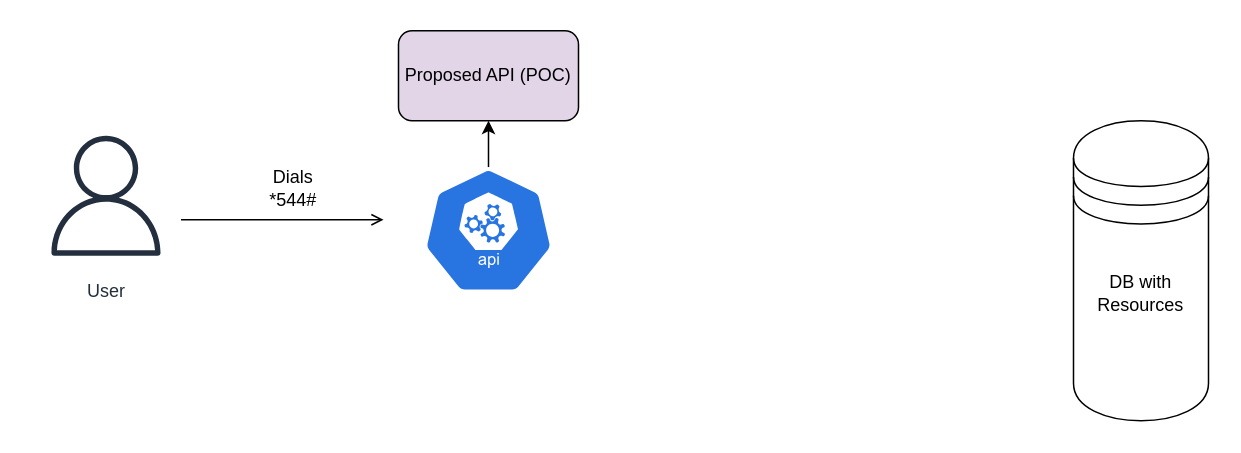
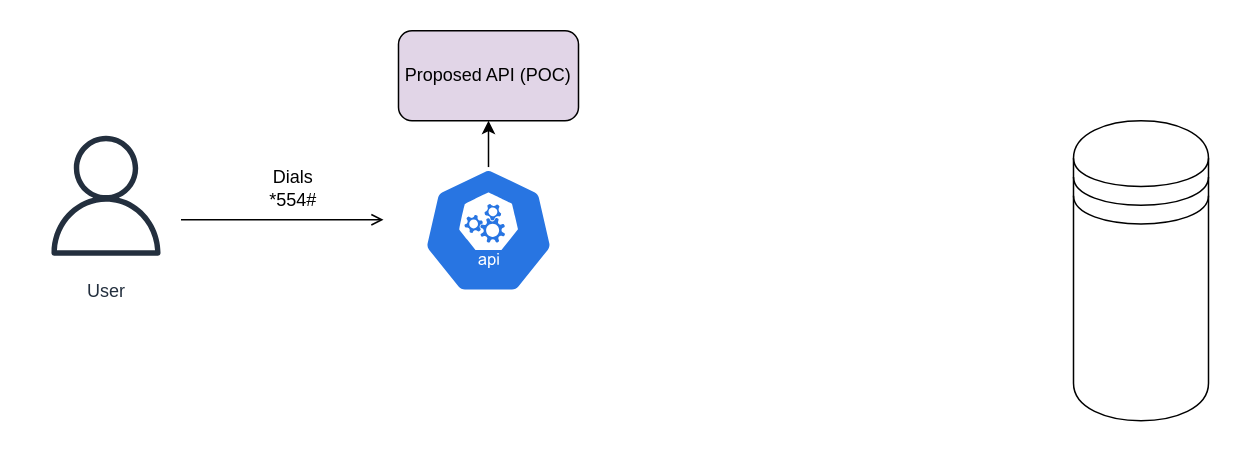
(293, 188) -> (293, 188)
(1141, 293) -> none
